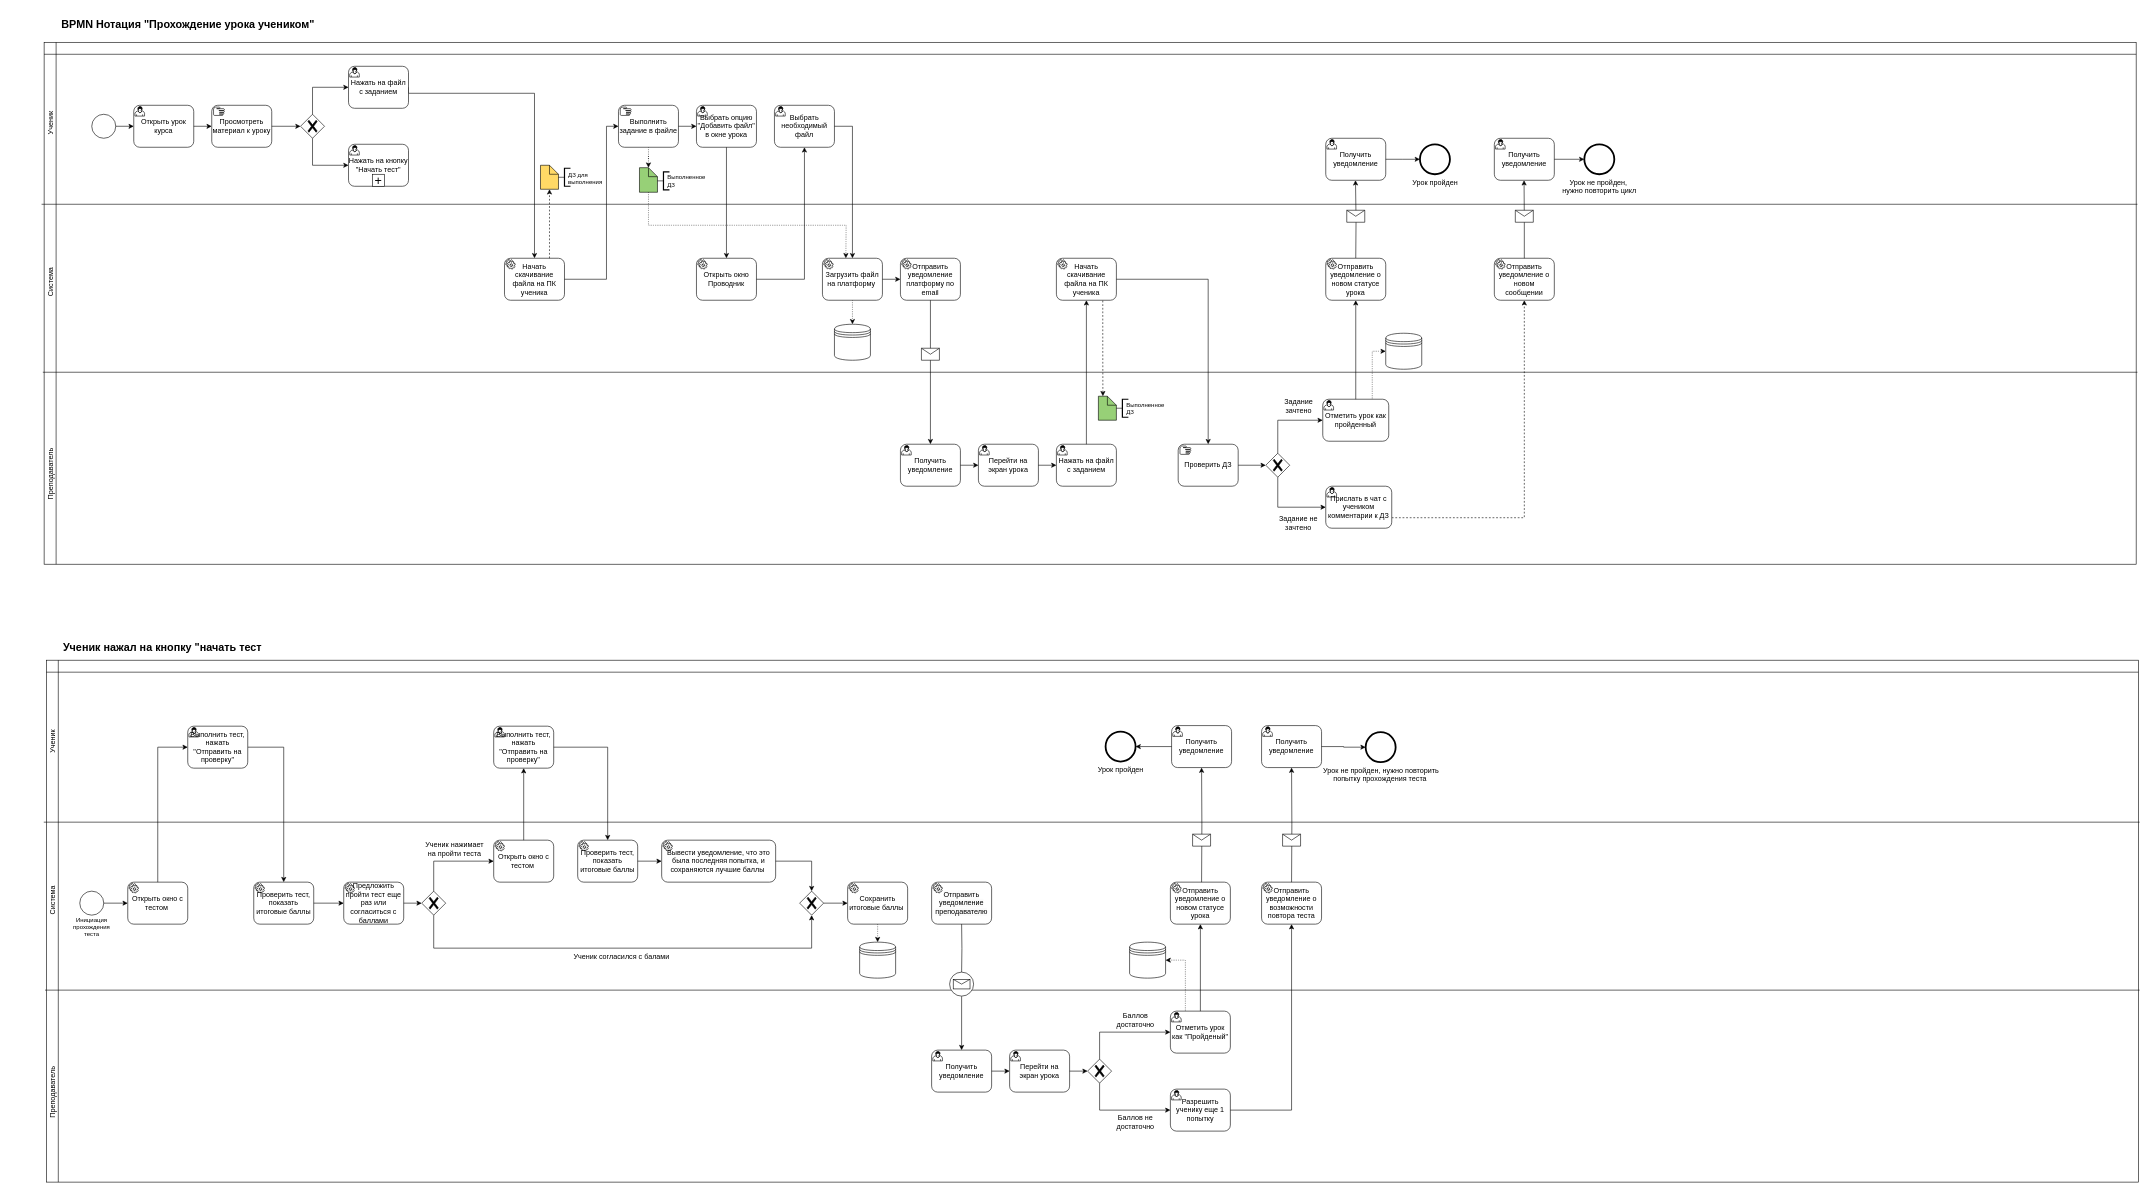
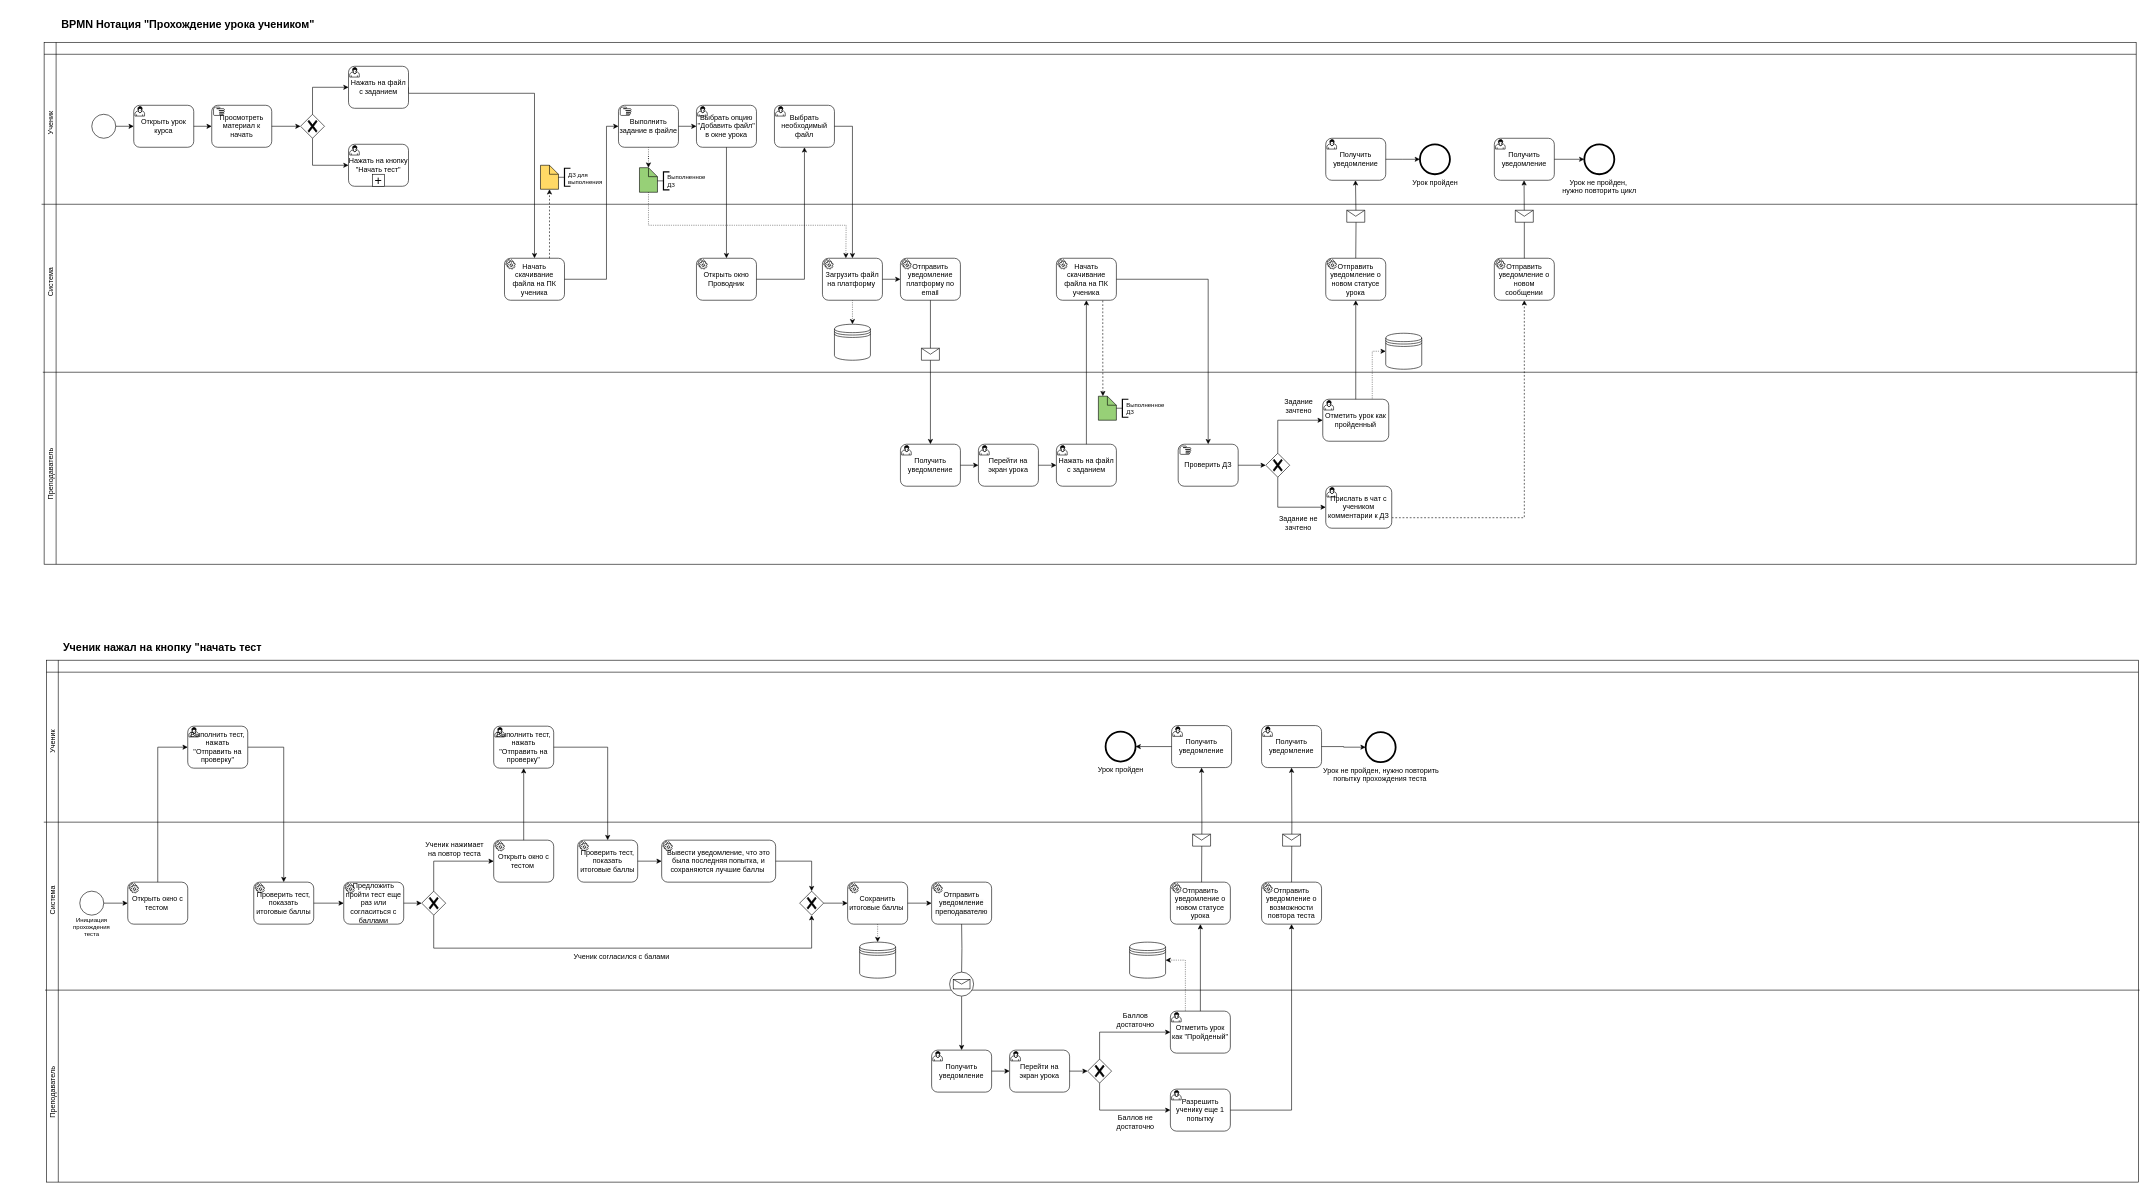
(242, 126) -> (242, 126)
(455, 849) -> (455, 849)
none -> (926, 903)
